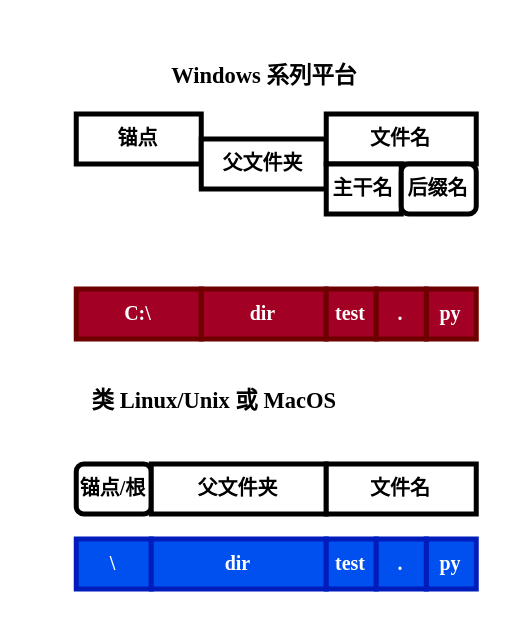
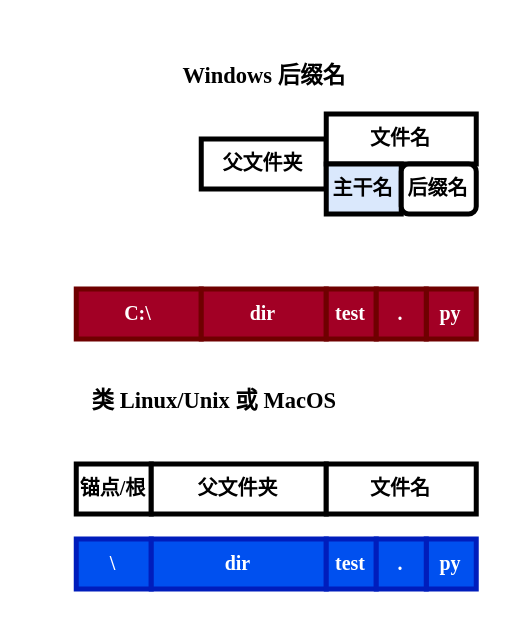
(265, 76) -> (265, 76)
(139, 139) -> none
(364, 189) -> (364, 189)
(114, 489) -> (114, 489)
